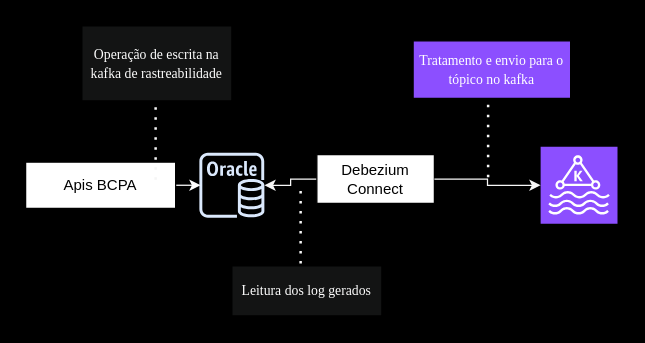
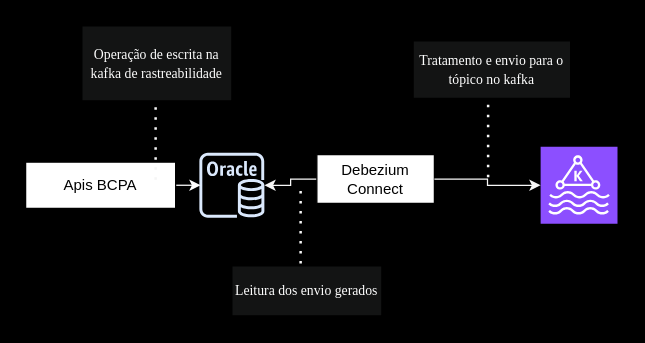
(492, 69) -> (492, 69)
(307, 291) -> (307, 291)
